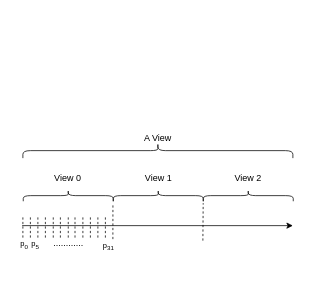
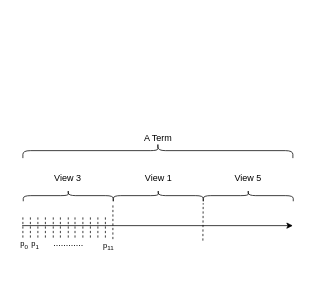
(157, 138) -> (158, 138)
(68, 178) -> (68, 178)
(248, 178) -> (248, 178)
(30, 243) -> (30, 243)
(109, 245) -> (109, 245)
